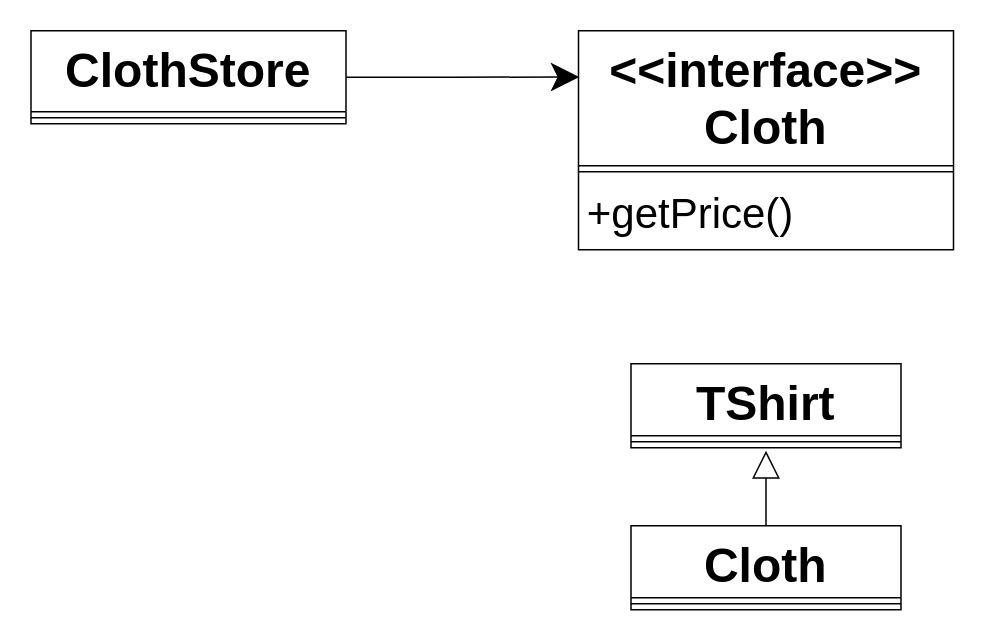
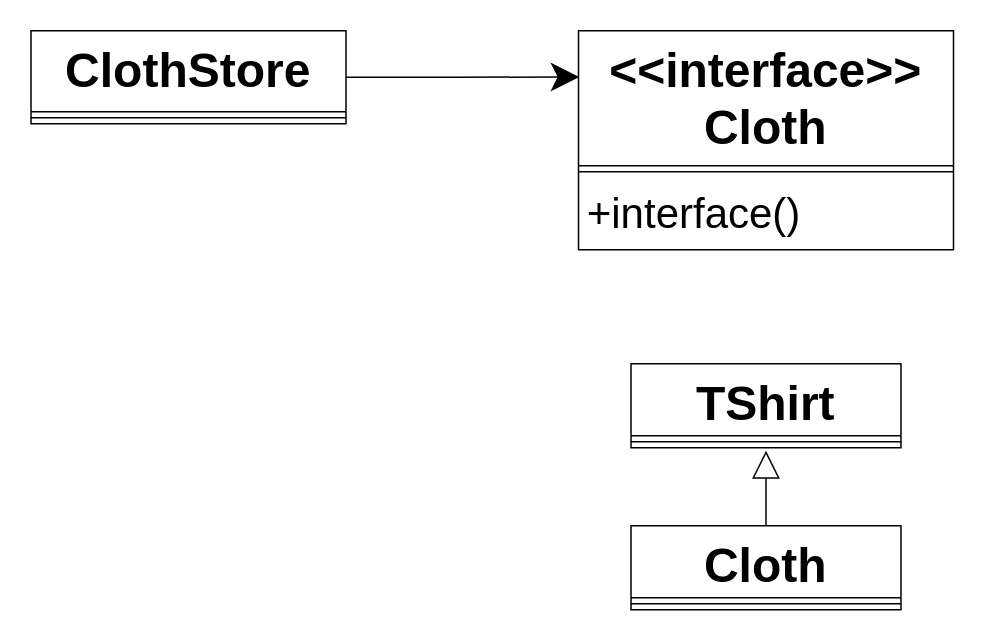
(710, 214) -> (722, 214)
